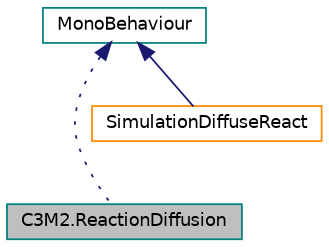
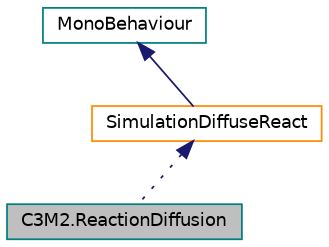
(76, 133) -> (160, 180)
